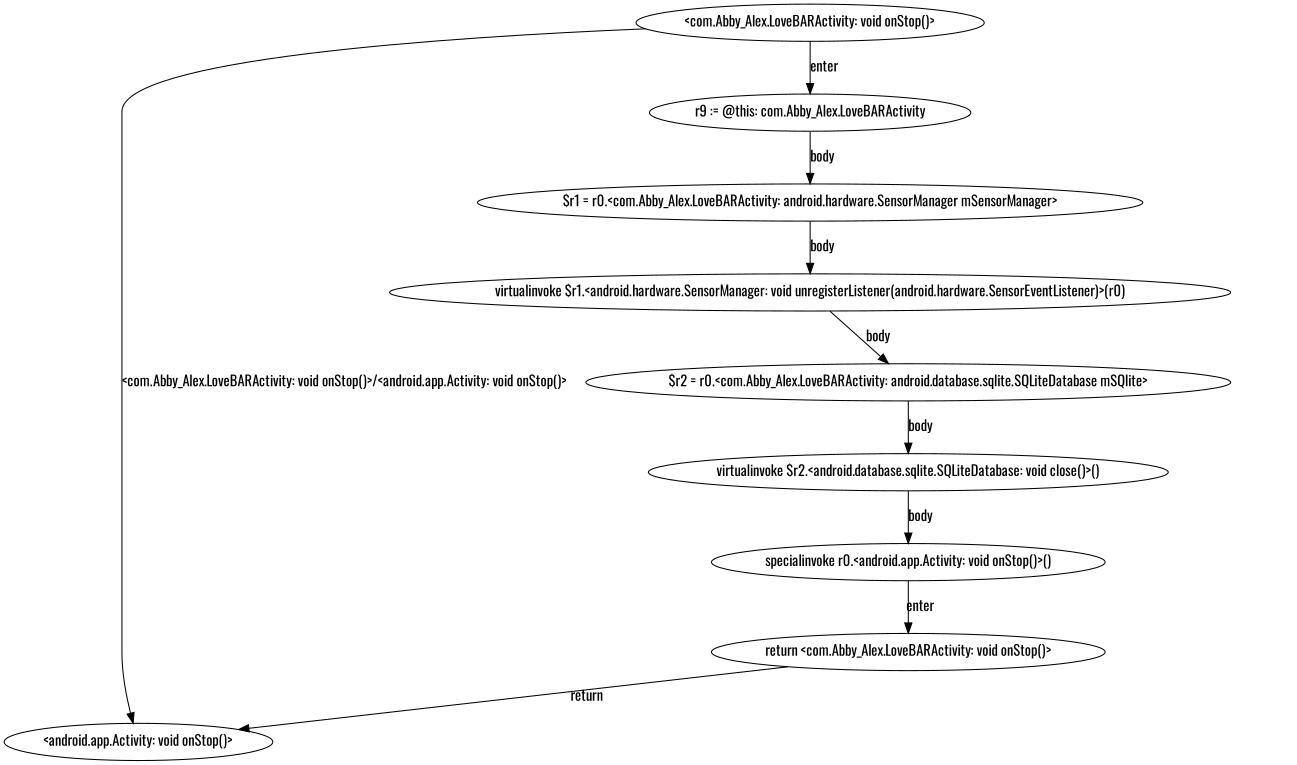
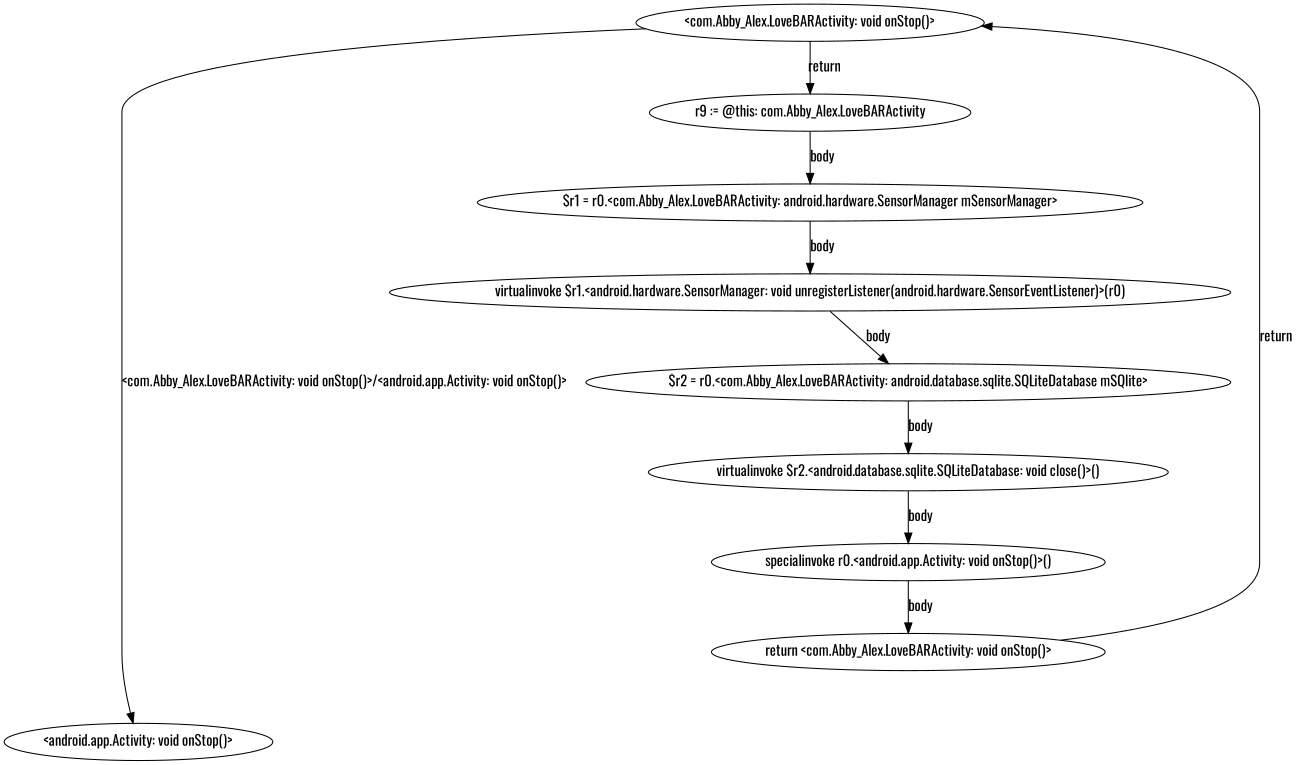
(825, 68) -> (825, 68)
(921, 607) -> (921, 607)
(519, 698) -> (1260, 302)
